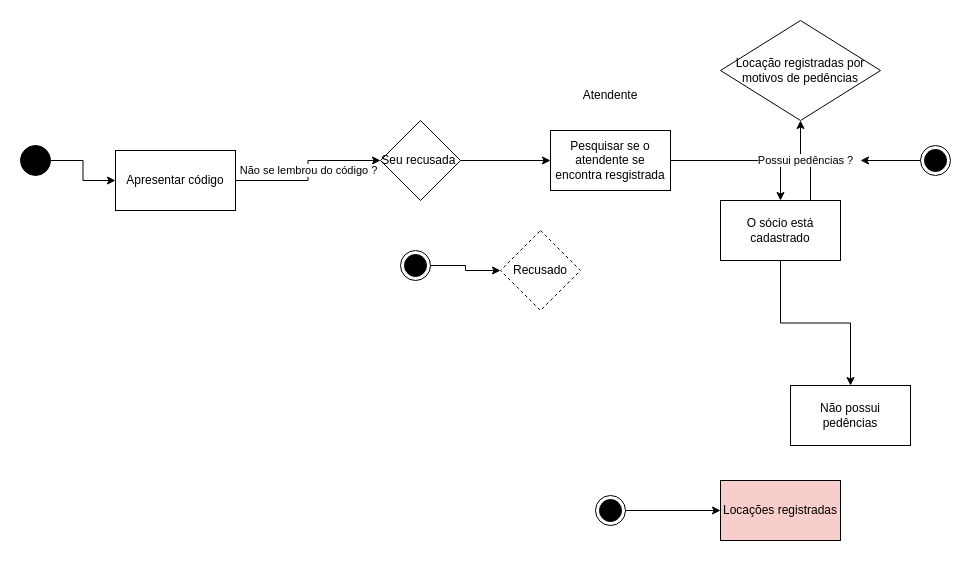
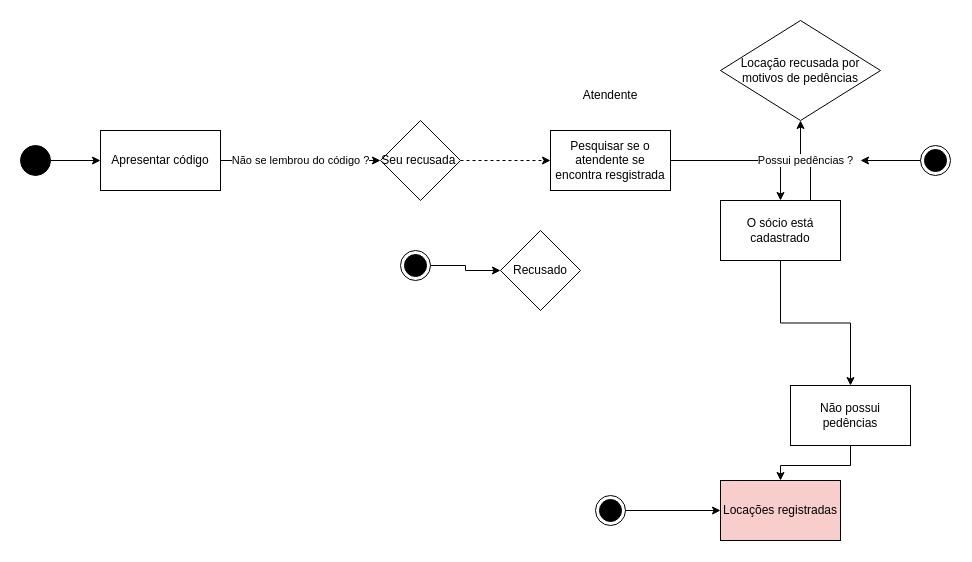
(801, 71) -> (801, 71)
(503, 161) -> (503, 161)
(176, 181) -> (161, 161)
(541, 271) -> (541, 271)
none -> (822, 466)
